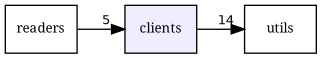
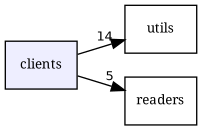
(95, 29) -> (95, 81)
